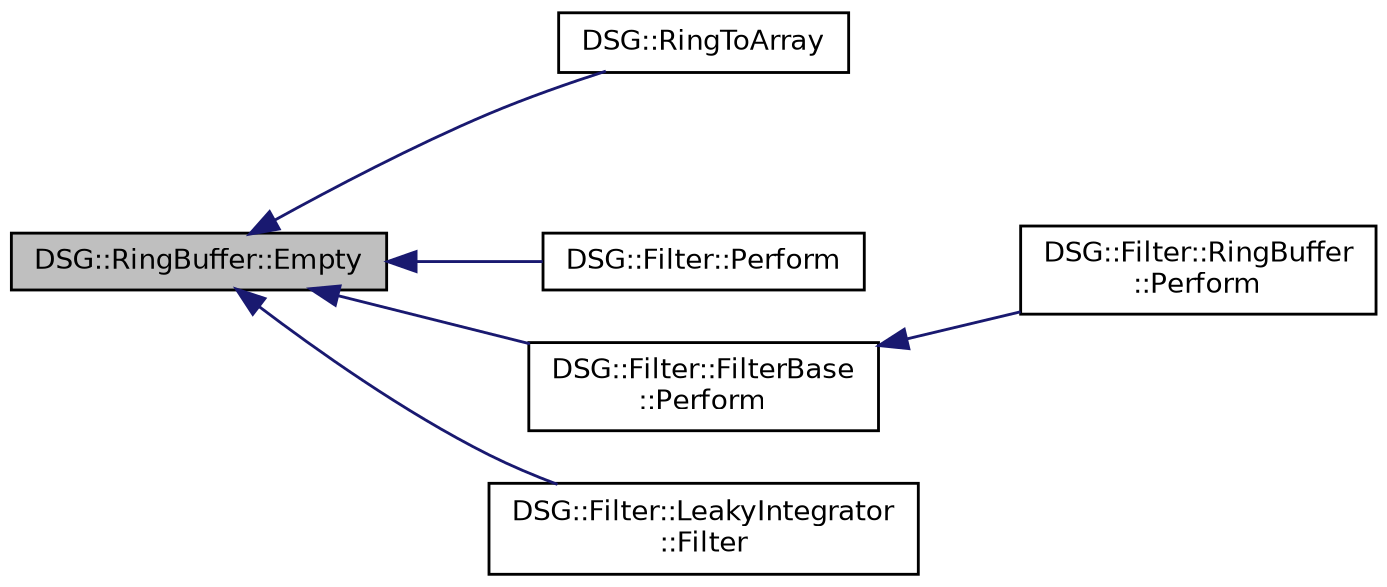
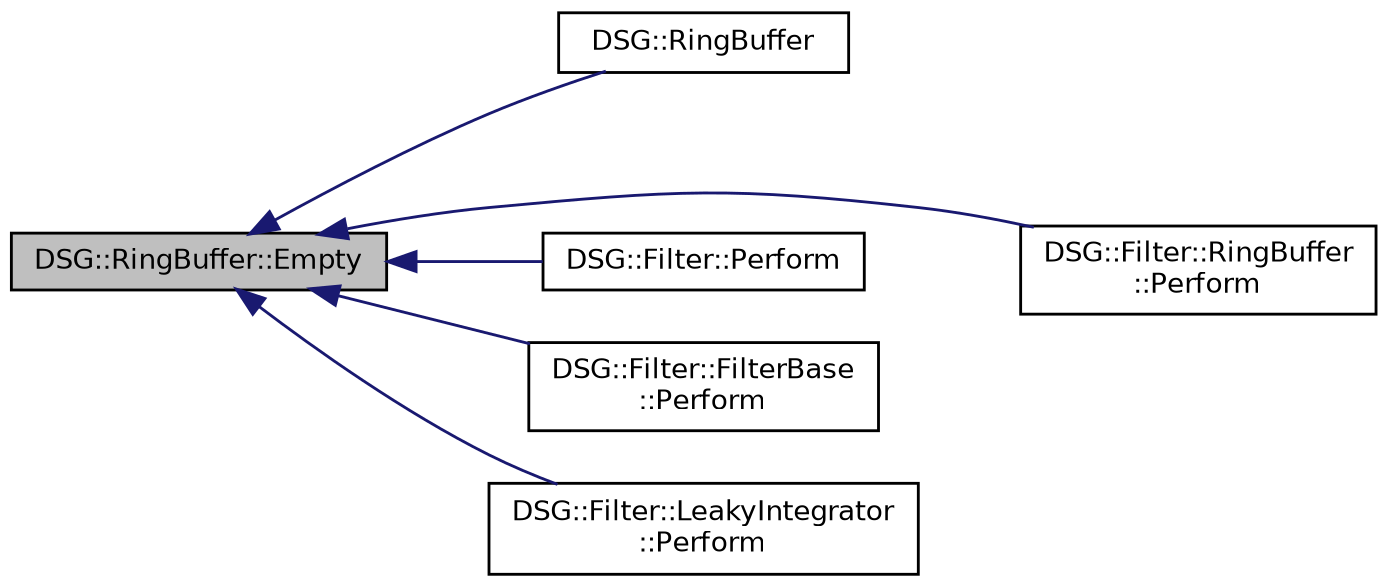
(704, 43) -> (704, 43)
(964, 325) -> (691, 193)
(704, 529) -> (704, 529)
